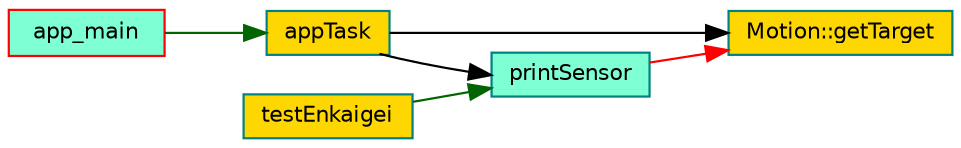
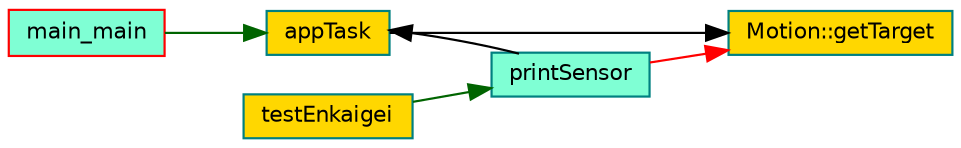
(87, 33) -> (87, 33)
(424, 64) -> (487, 46)
